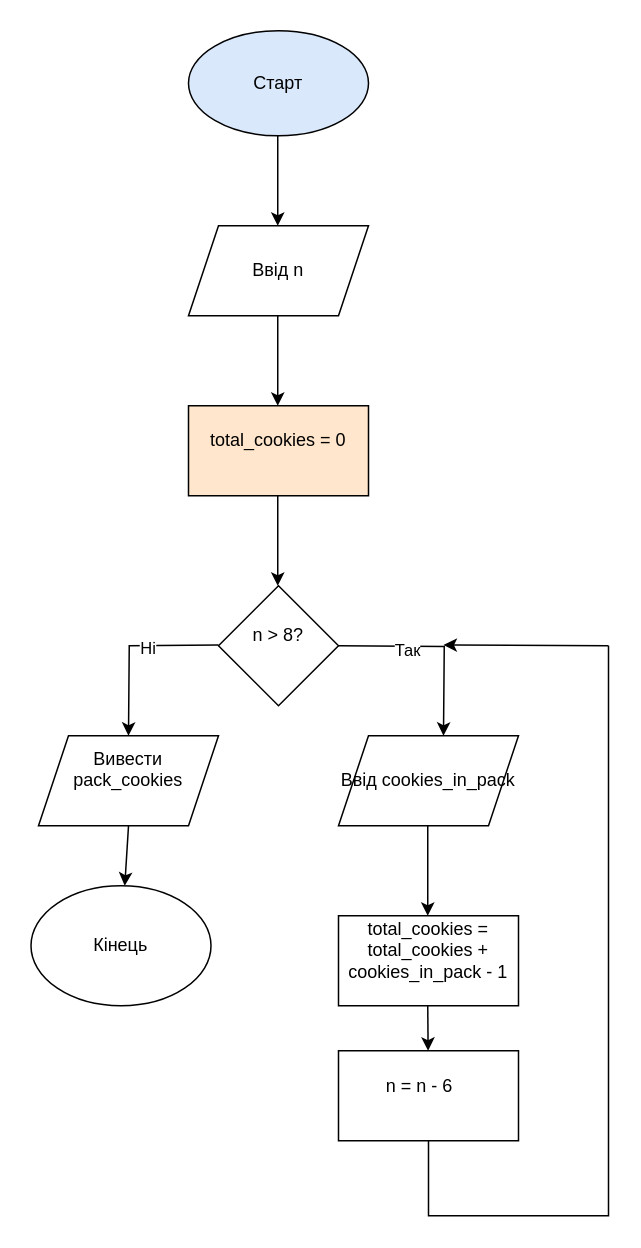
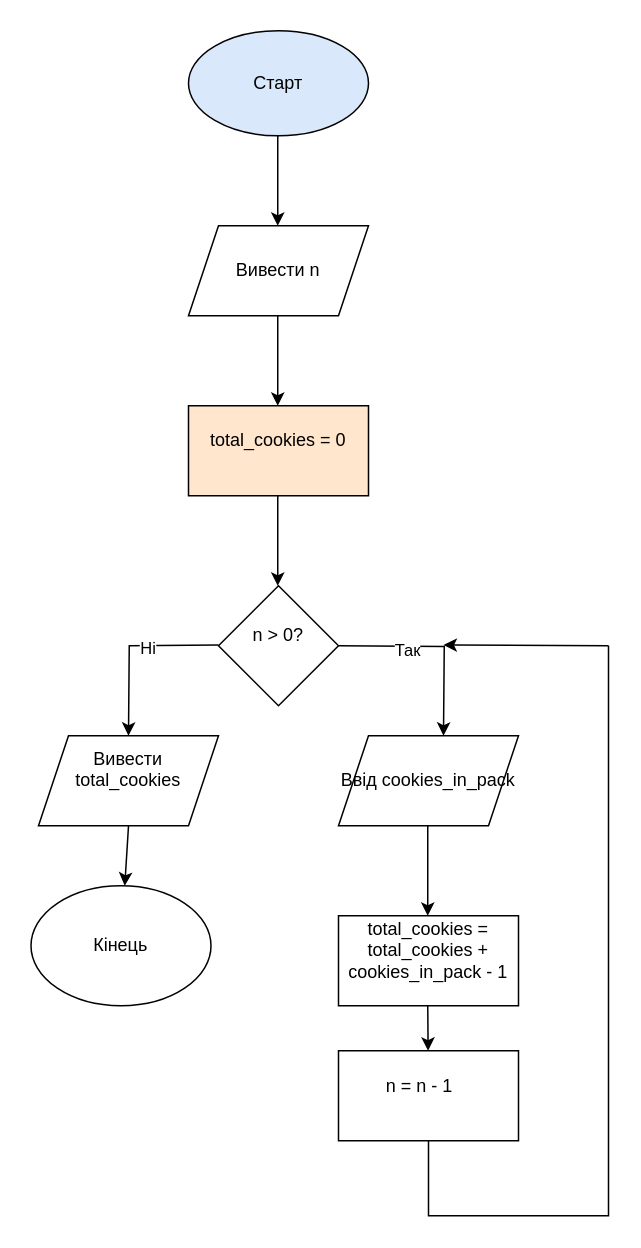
(278, 271) -> (278, 271)
(278, 646) -> (278, 646)
(128, 781) -> (128, 781)
(422, 1087) -> (422, 1087)
